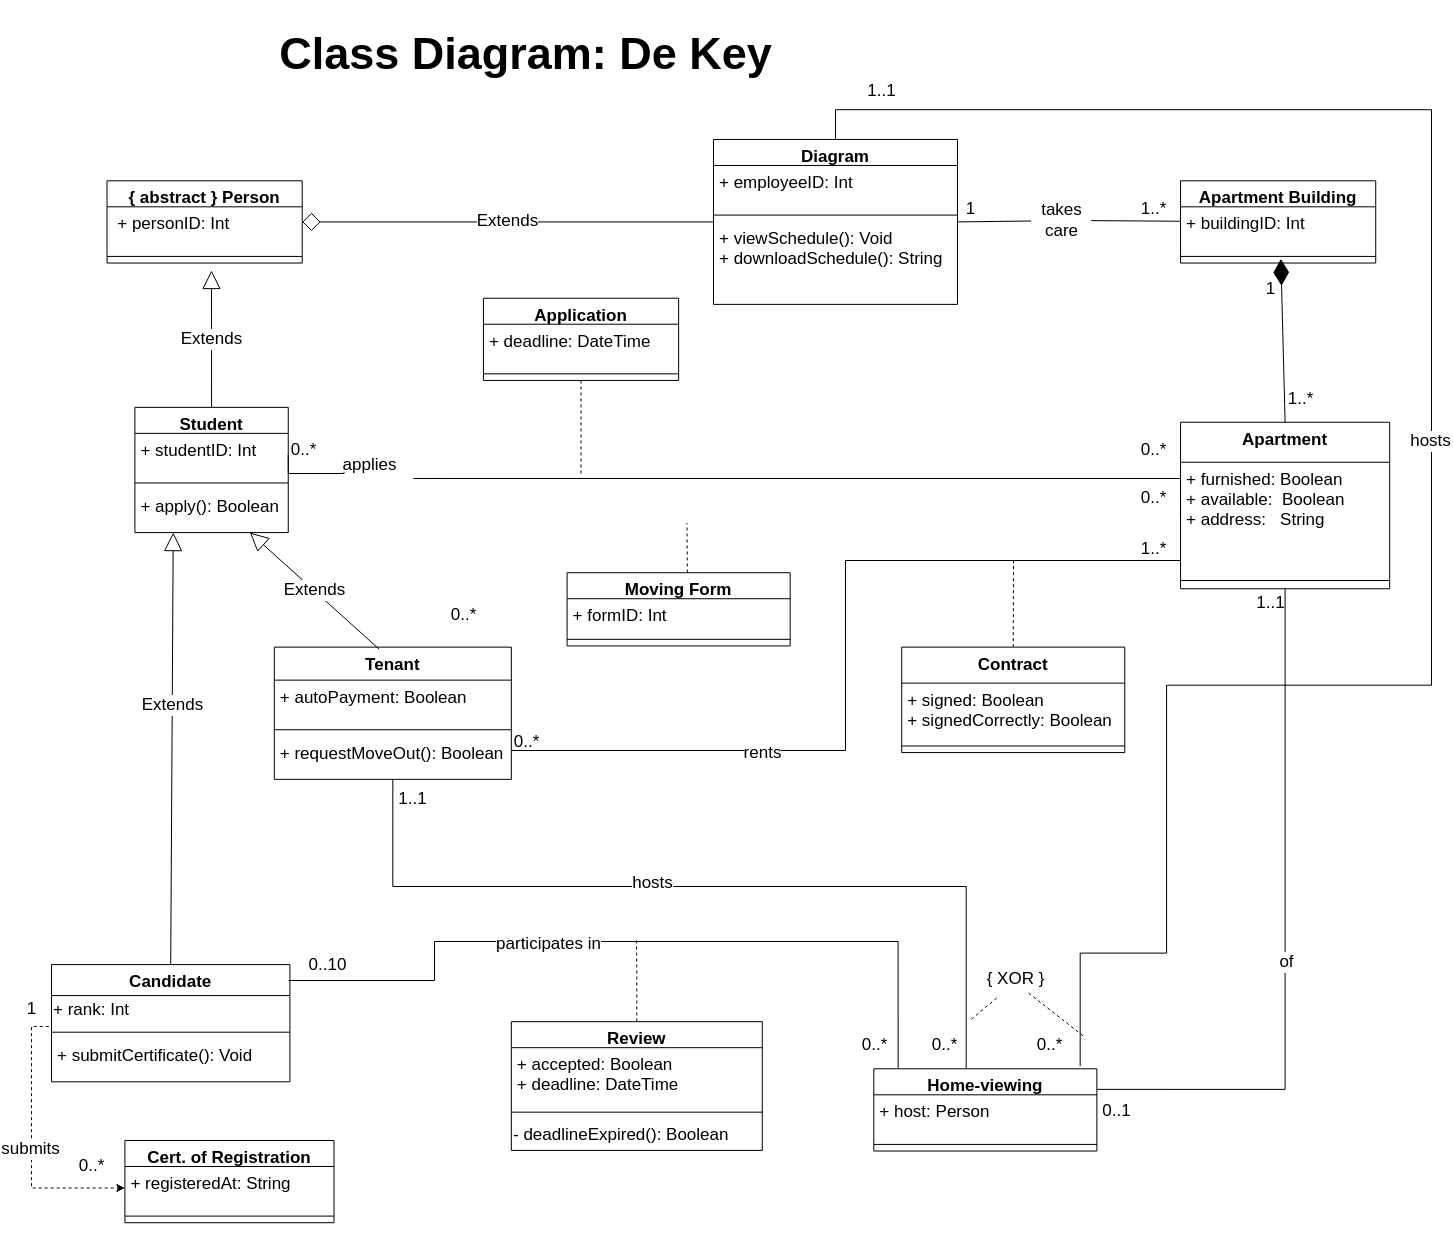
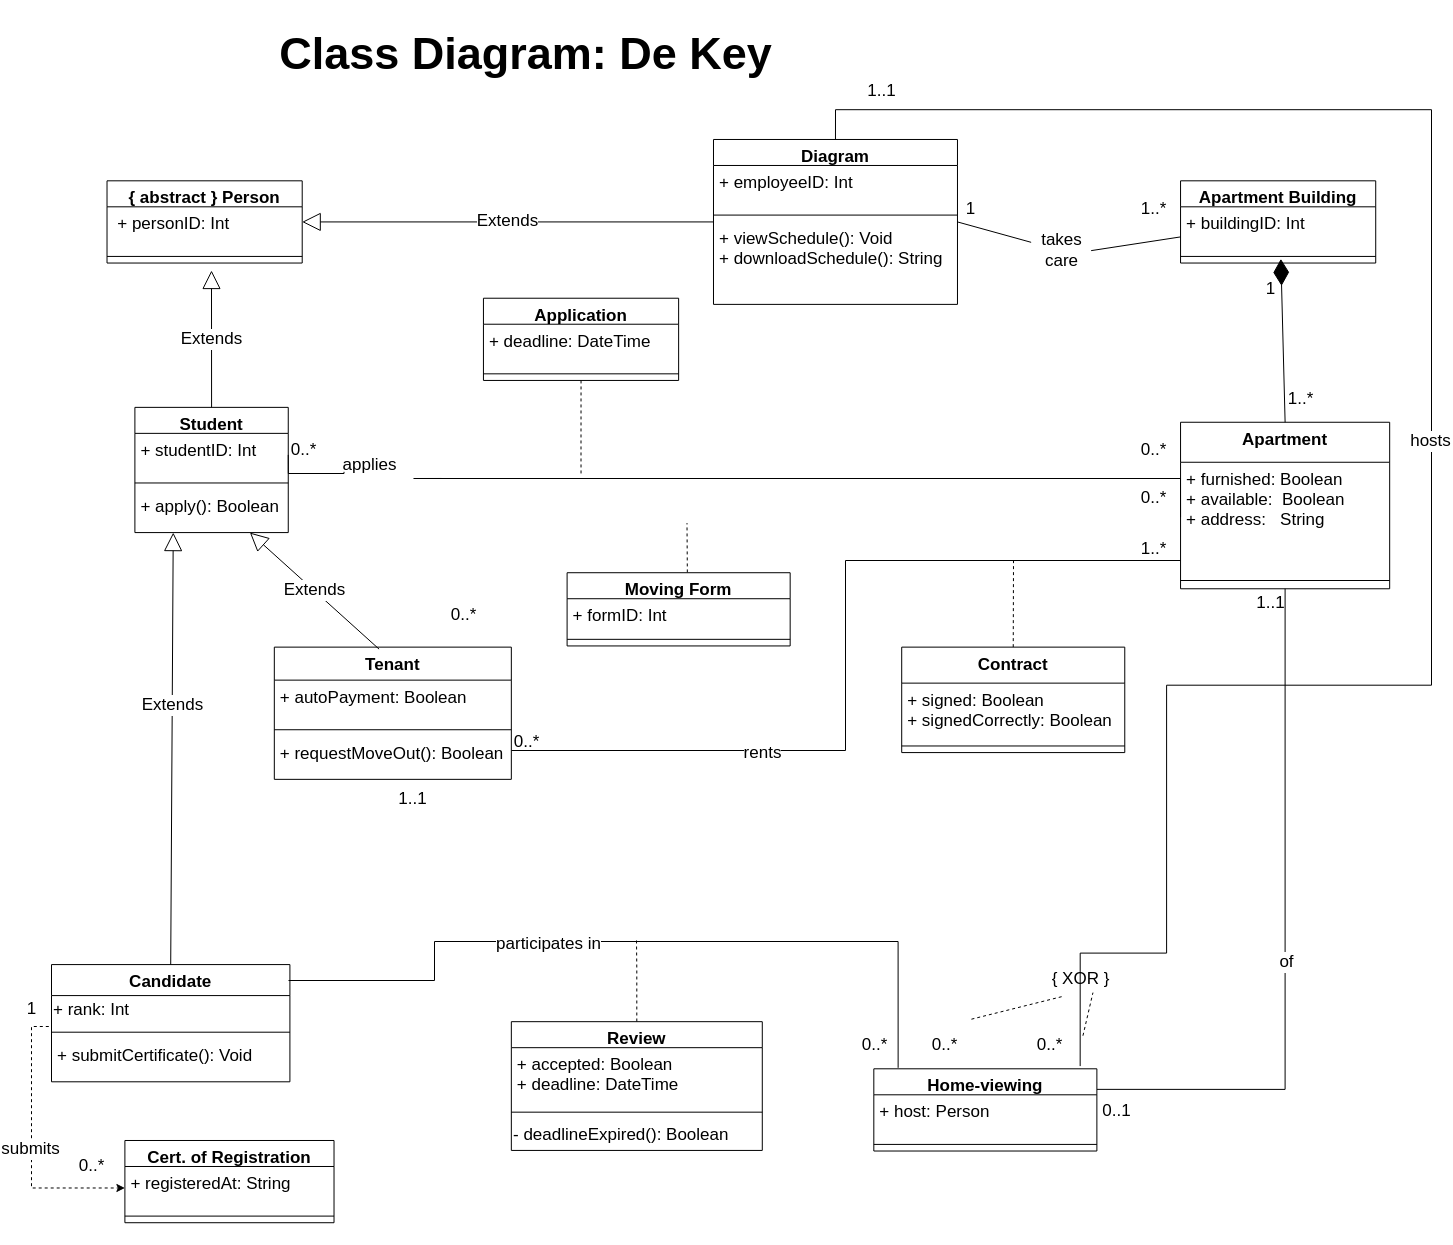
(1061, 221) -> (1061, 251)
(321, 222) -> (321, 222)
(717, 887) -> none
(327, 966) -> none
(1015, 980) -> (1080, 980)
